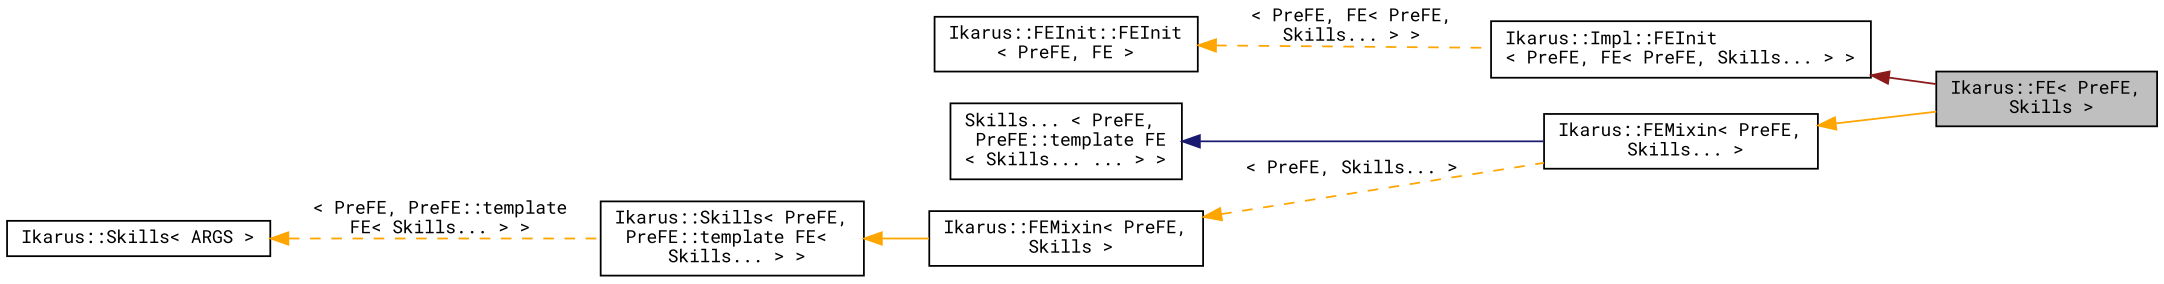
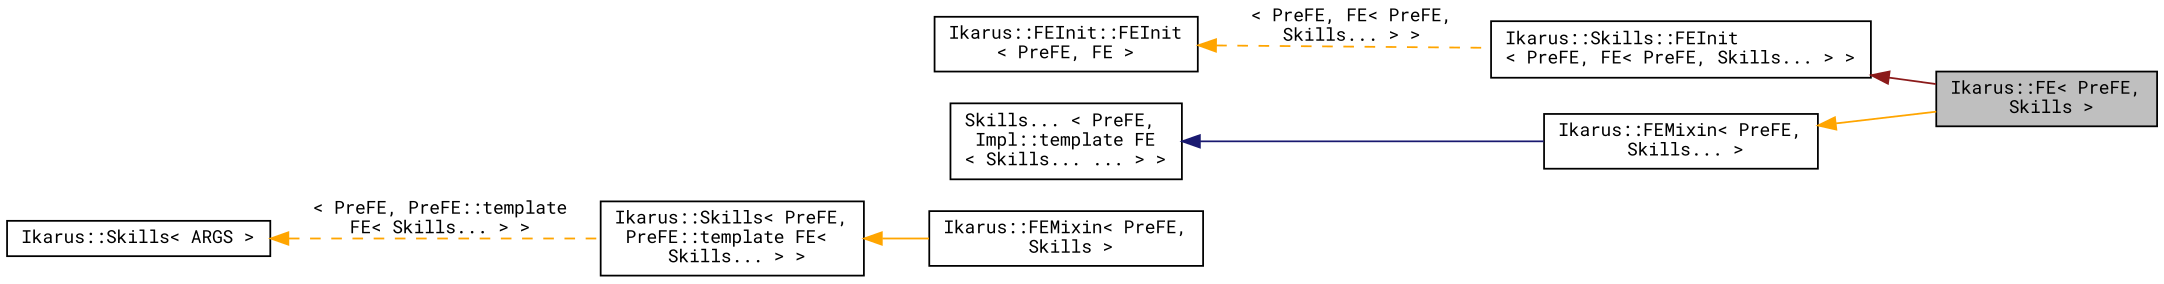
(1681, 49) -> (1681, 49)
(1066, 141) -> (1066, 141)
(1383, 188) -> none
